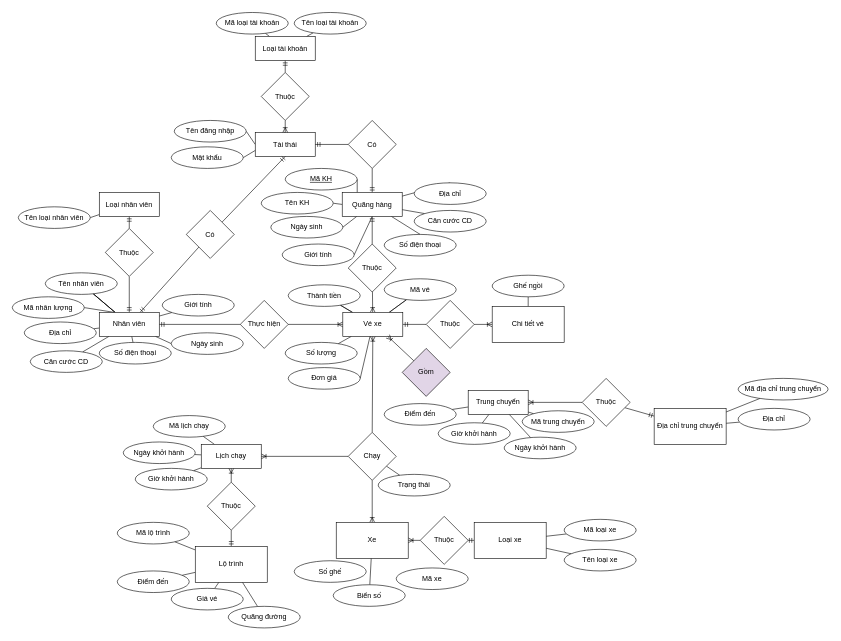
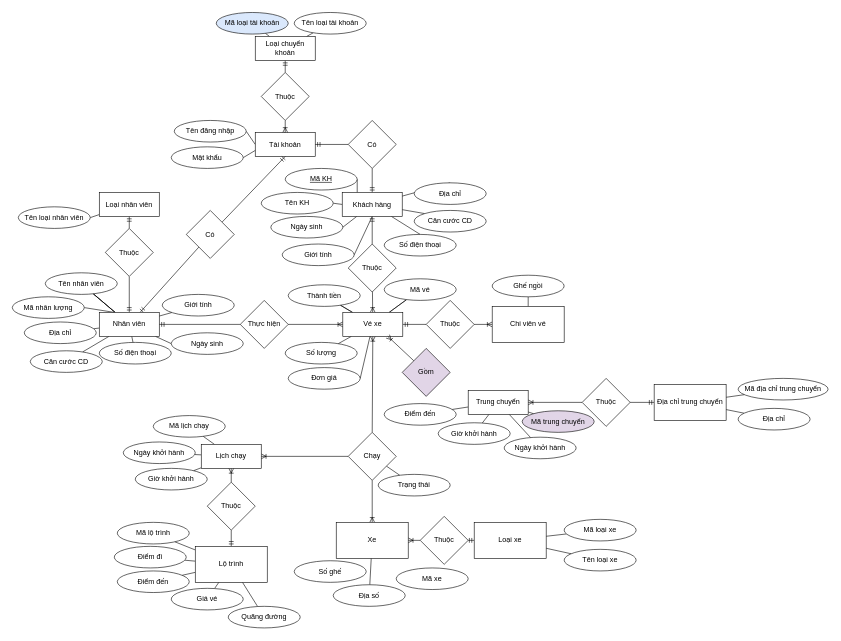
(252, 23) -> (252, 23)
(285, 48) -> (285, 48)
(285, 144) -> (285, 144)
(372, 204) -> (372, 204)
(528, 324) -> (528, 324)
(558, 422) -> (558, 422)
(690, 426) -> (690, 402)
none -> (150, 557)
none -> (190, 561)
(369, 596) -> (369, 596)
